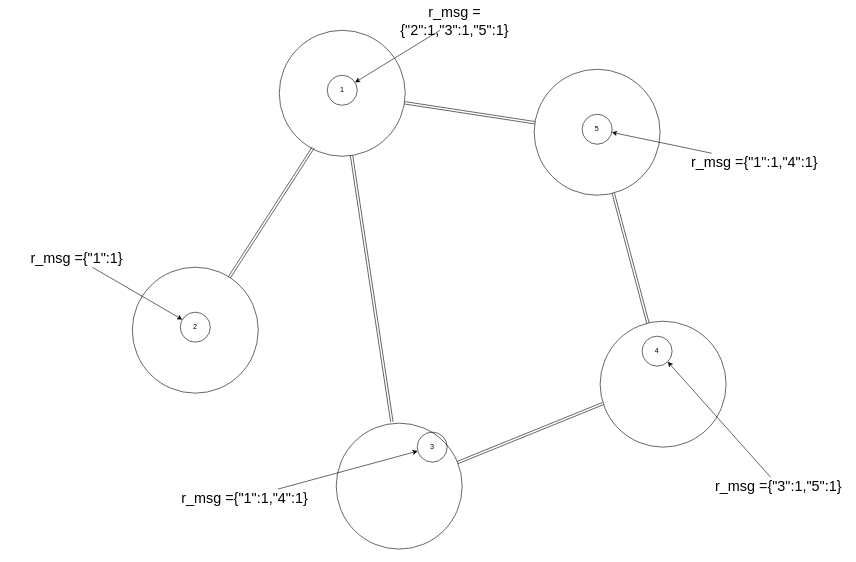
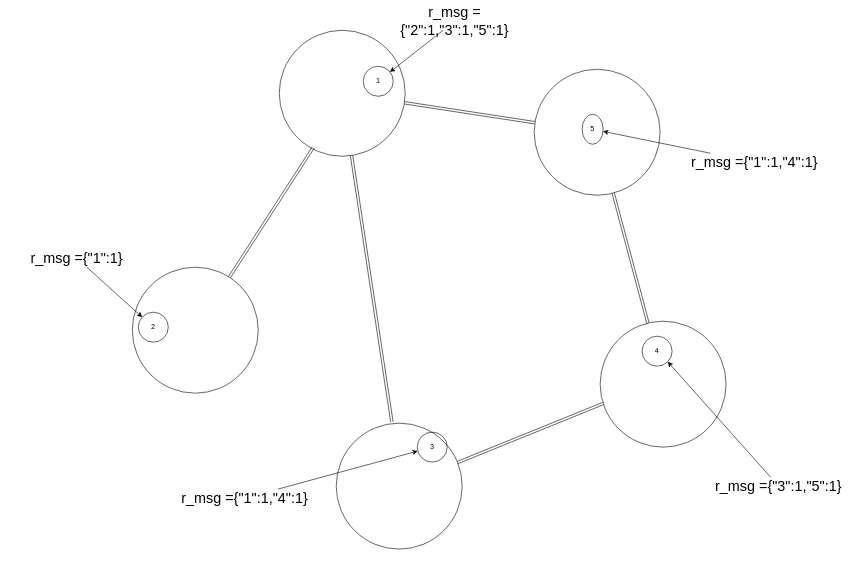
(342, 90) -> (378, 81)
(597, 129) -> (593, 129)
(195, 327) -> (153, 327)
